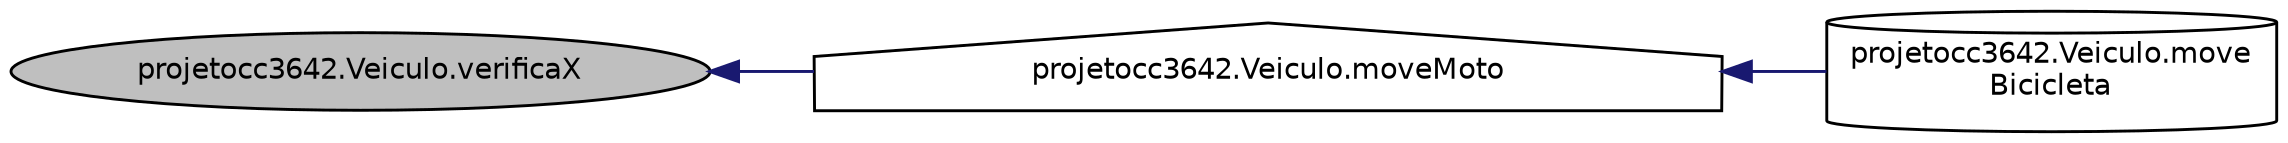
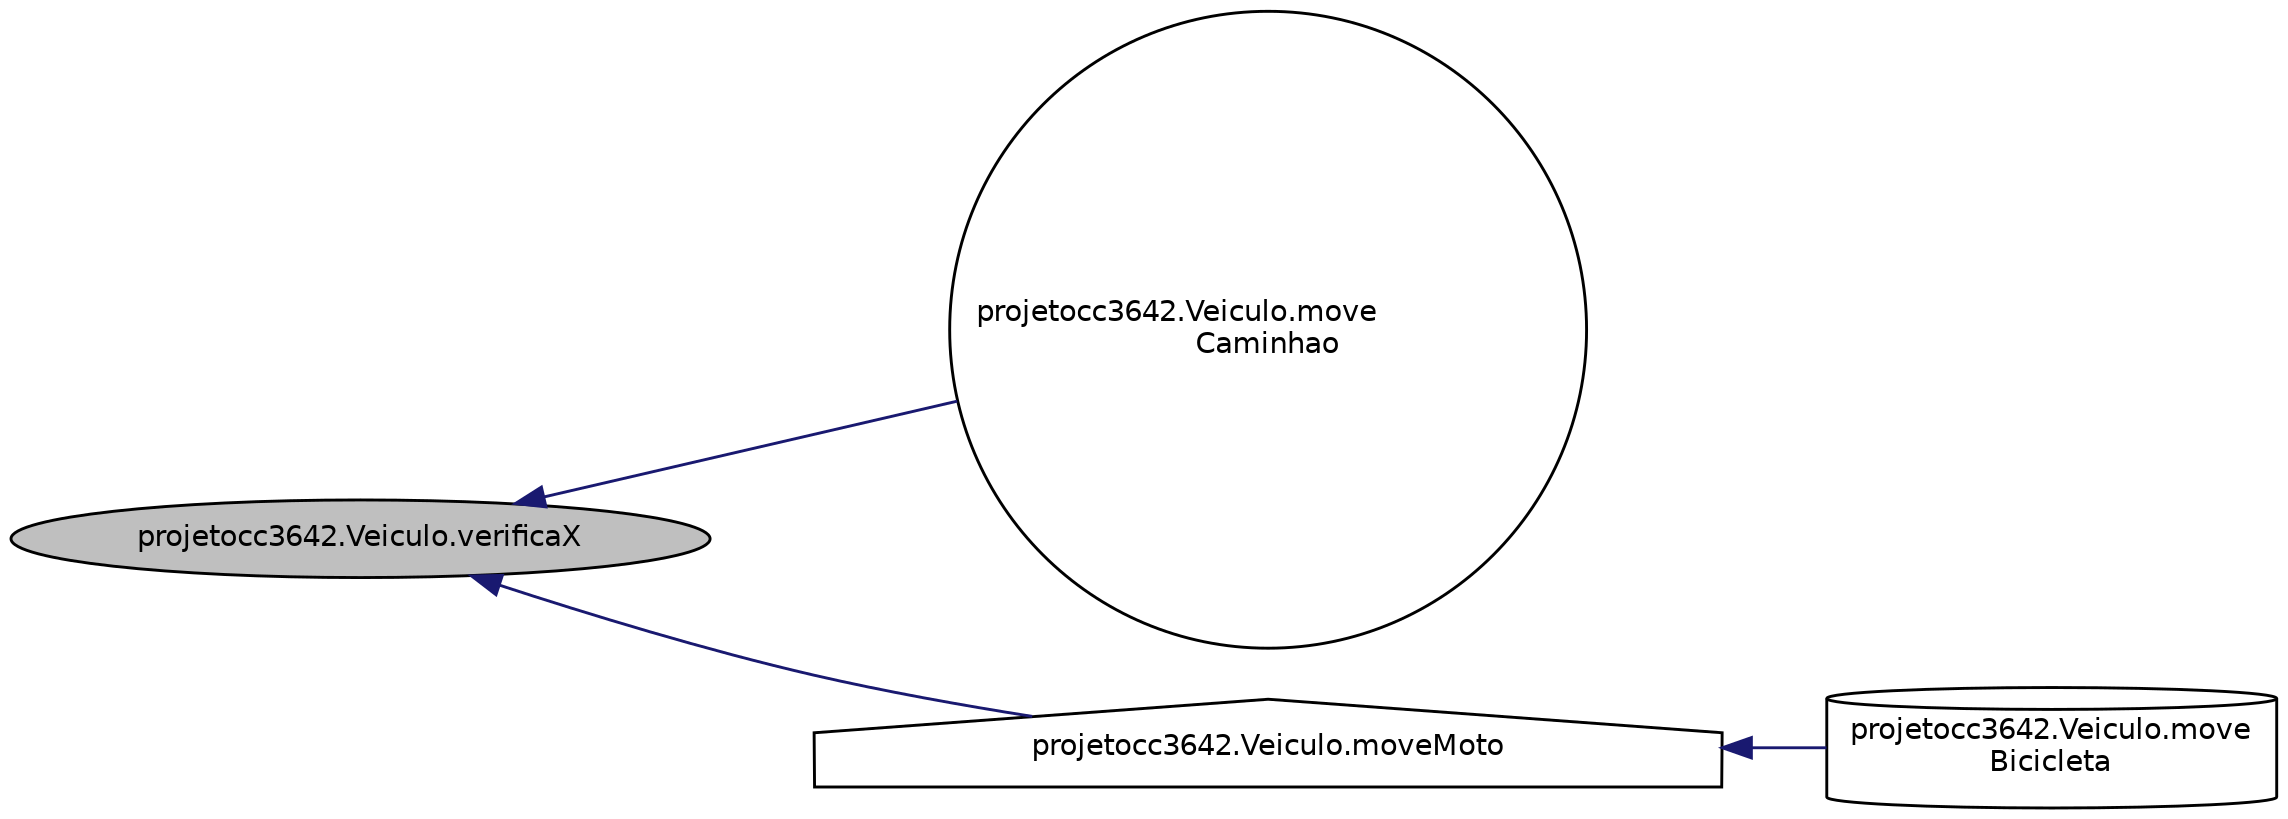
none -> (1268, 330)
